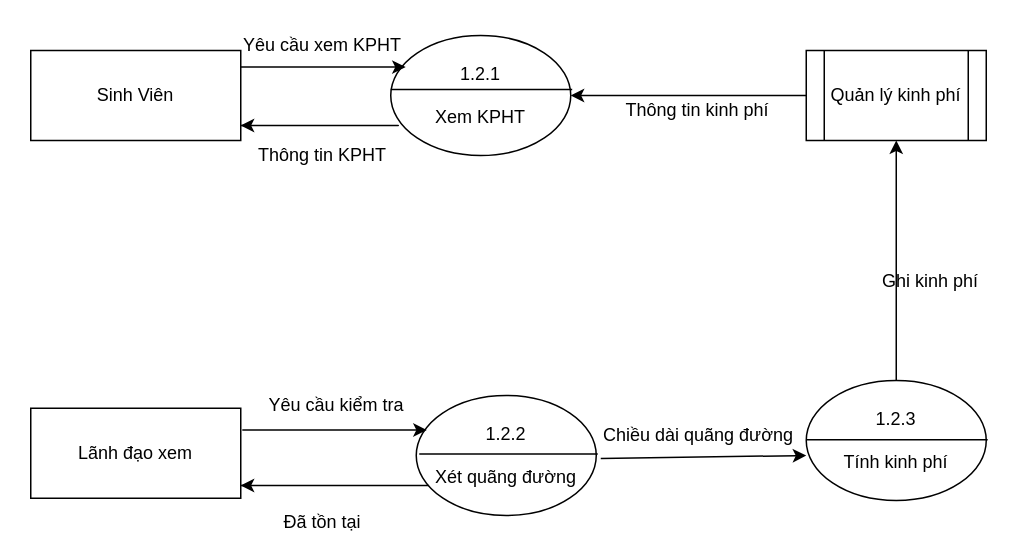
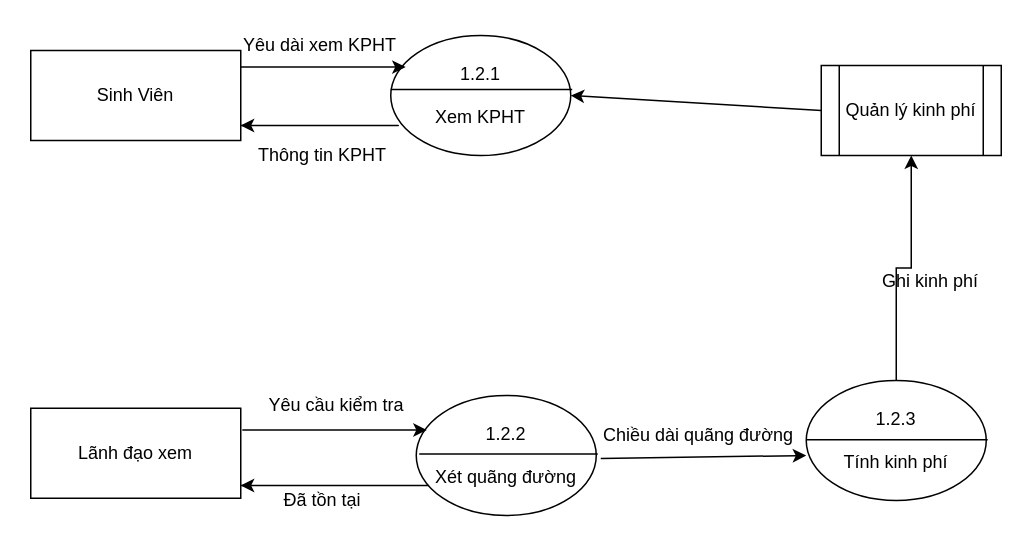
(317, 46) -> (315, 46)
(896, 95) -> (911, 110)
(706, 110) -> none
(334, 523) -> (334, 500)
